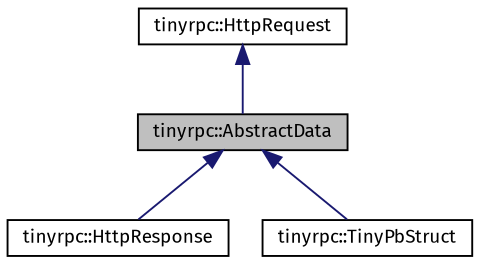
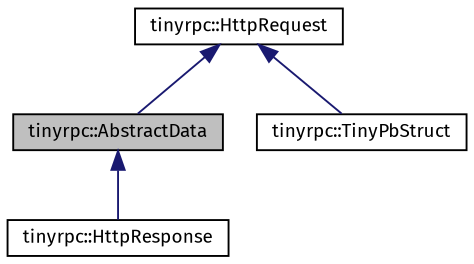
(312, 191) -> (308, 85)
